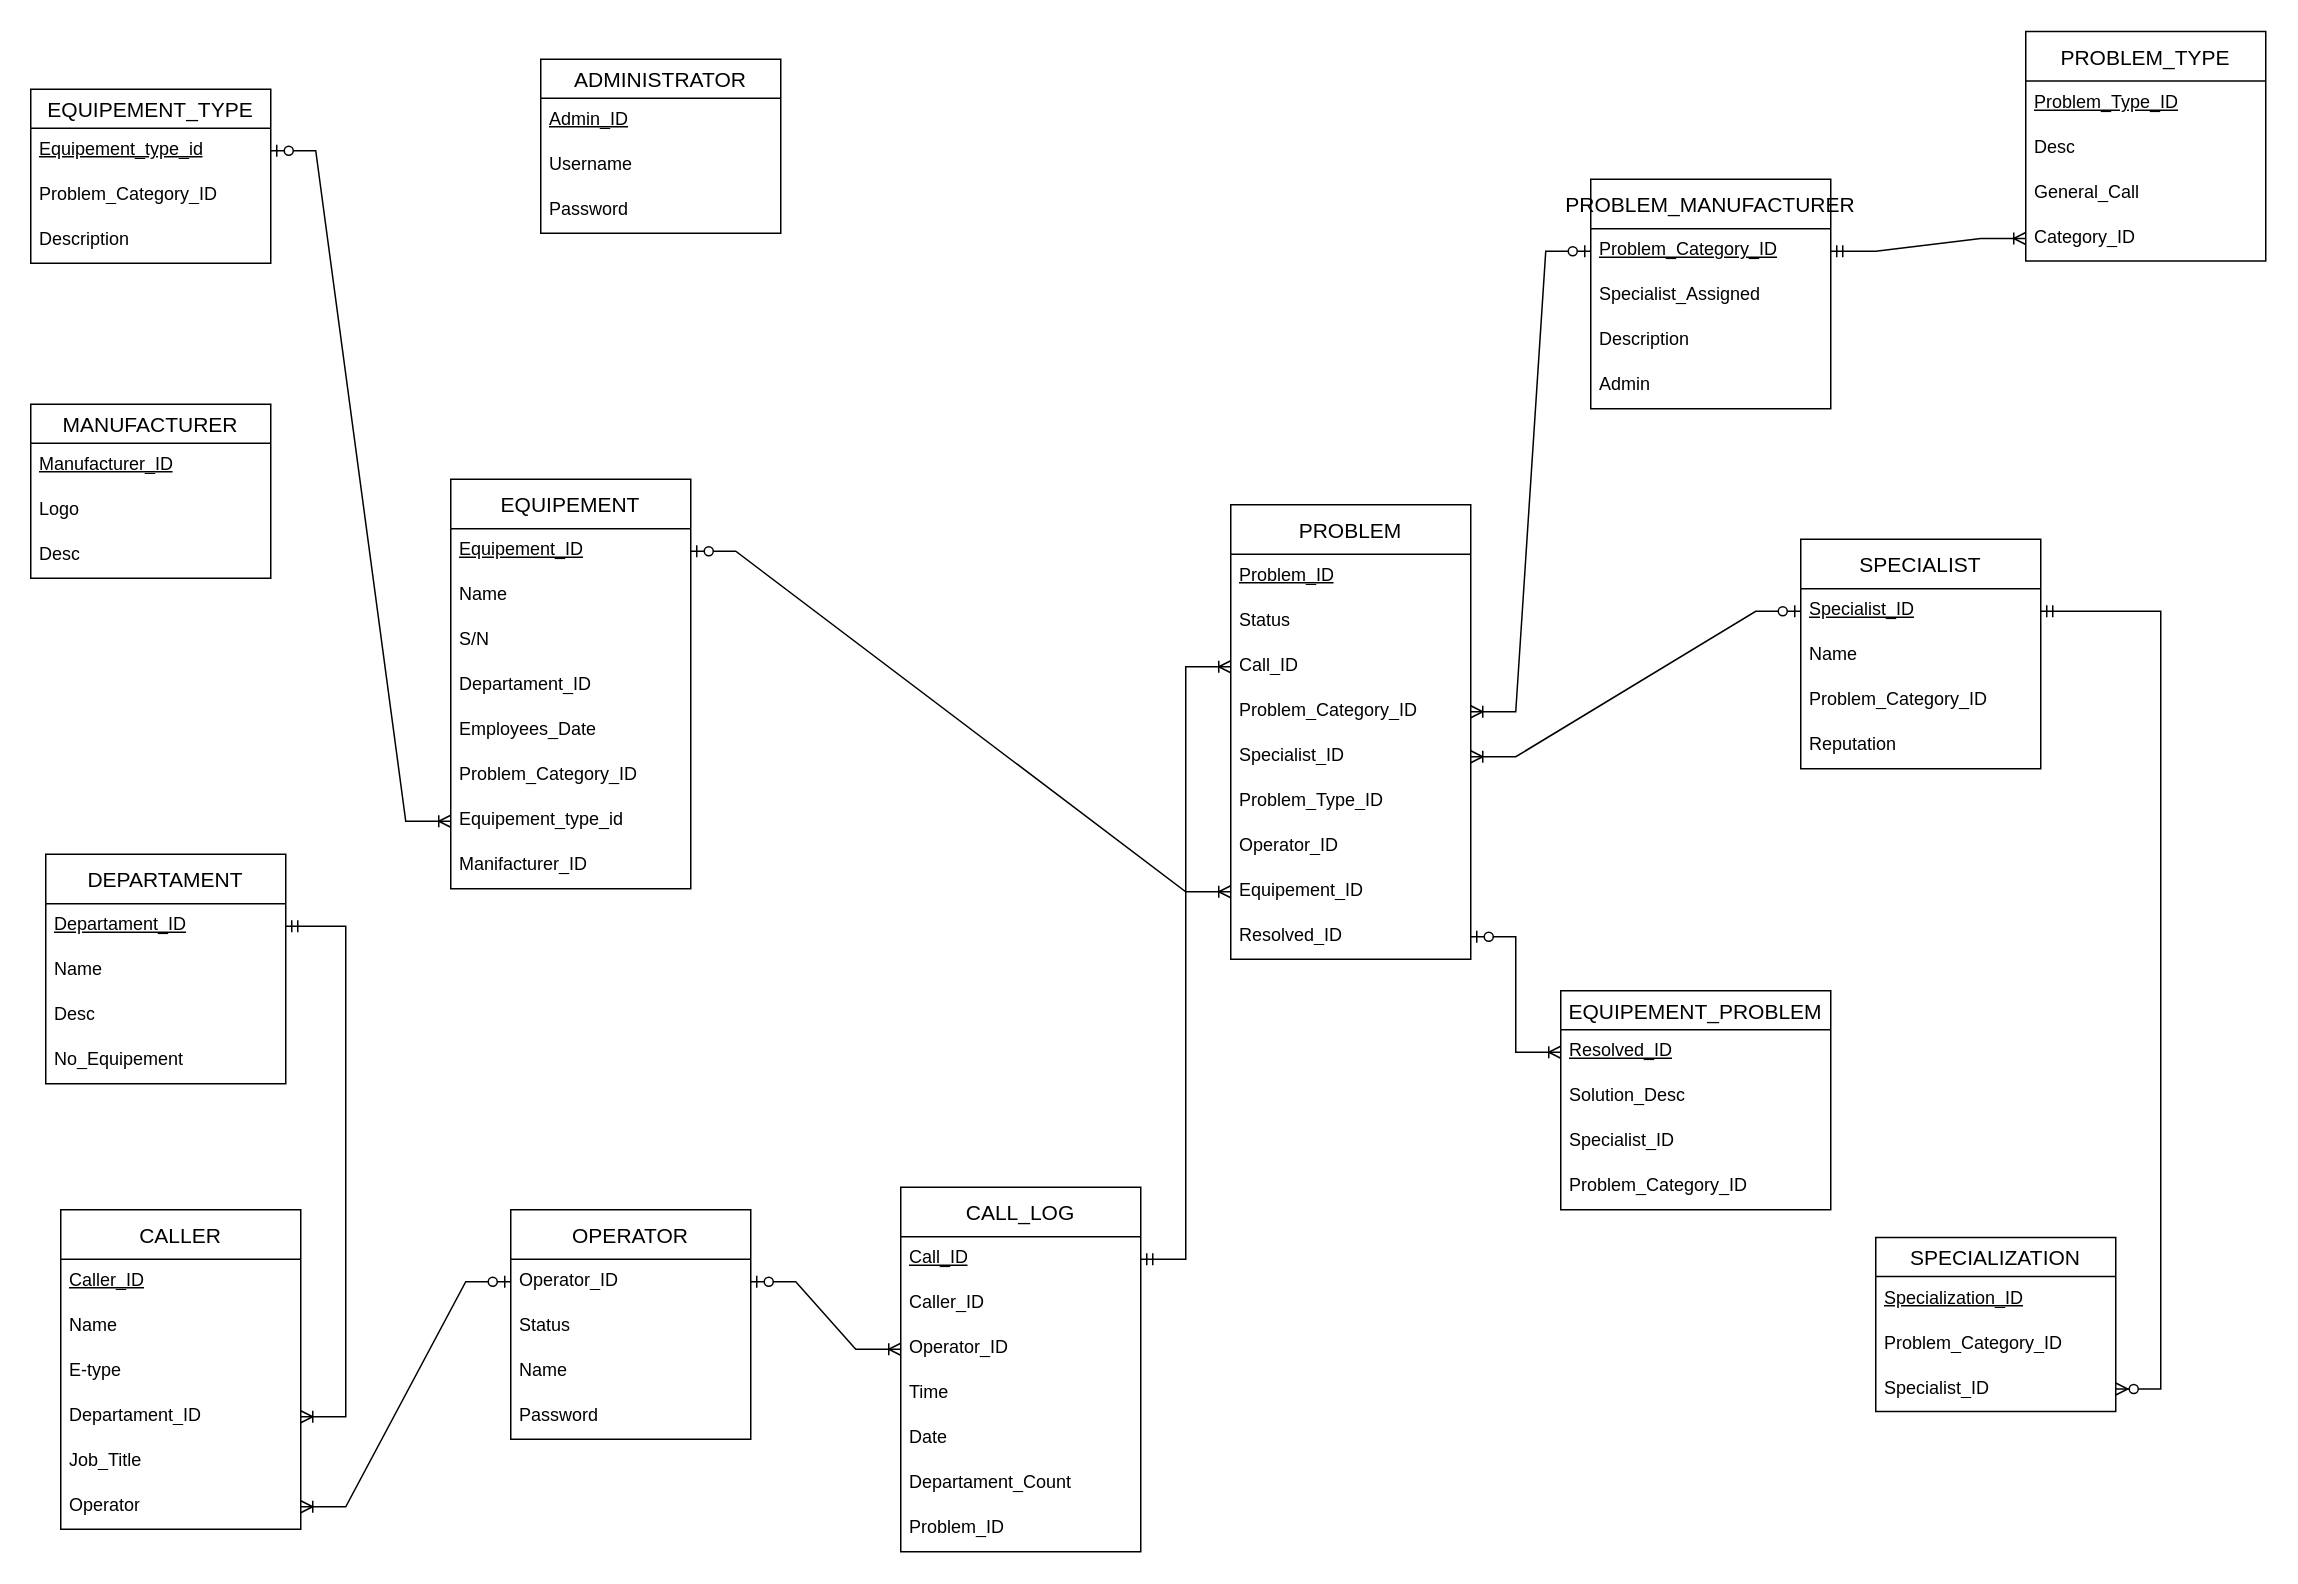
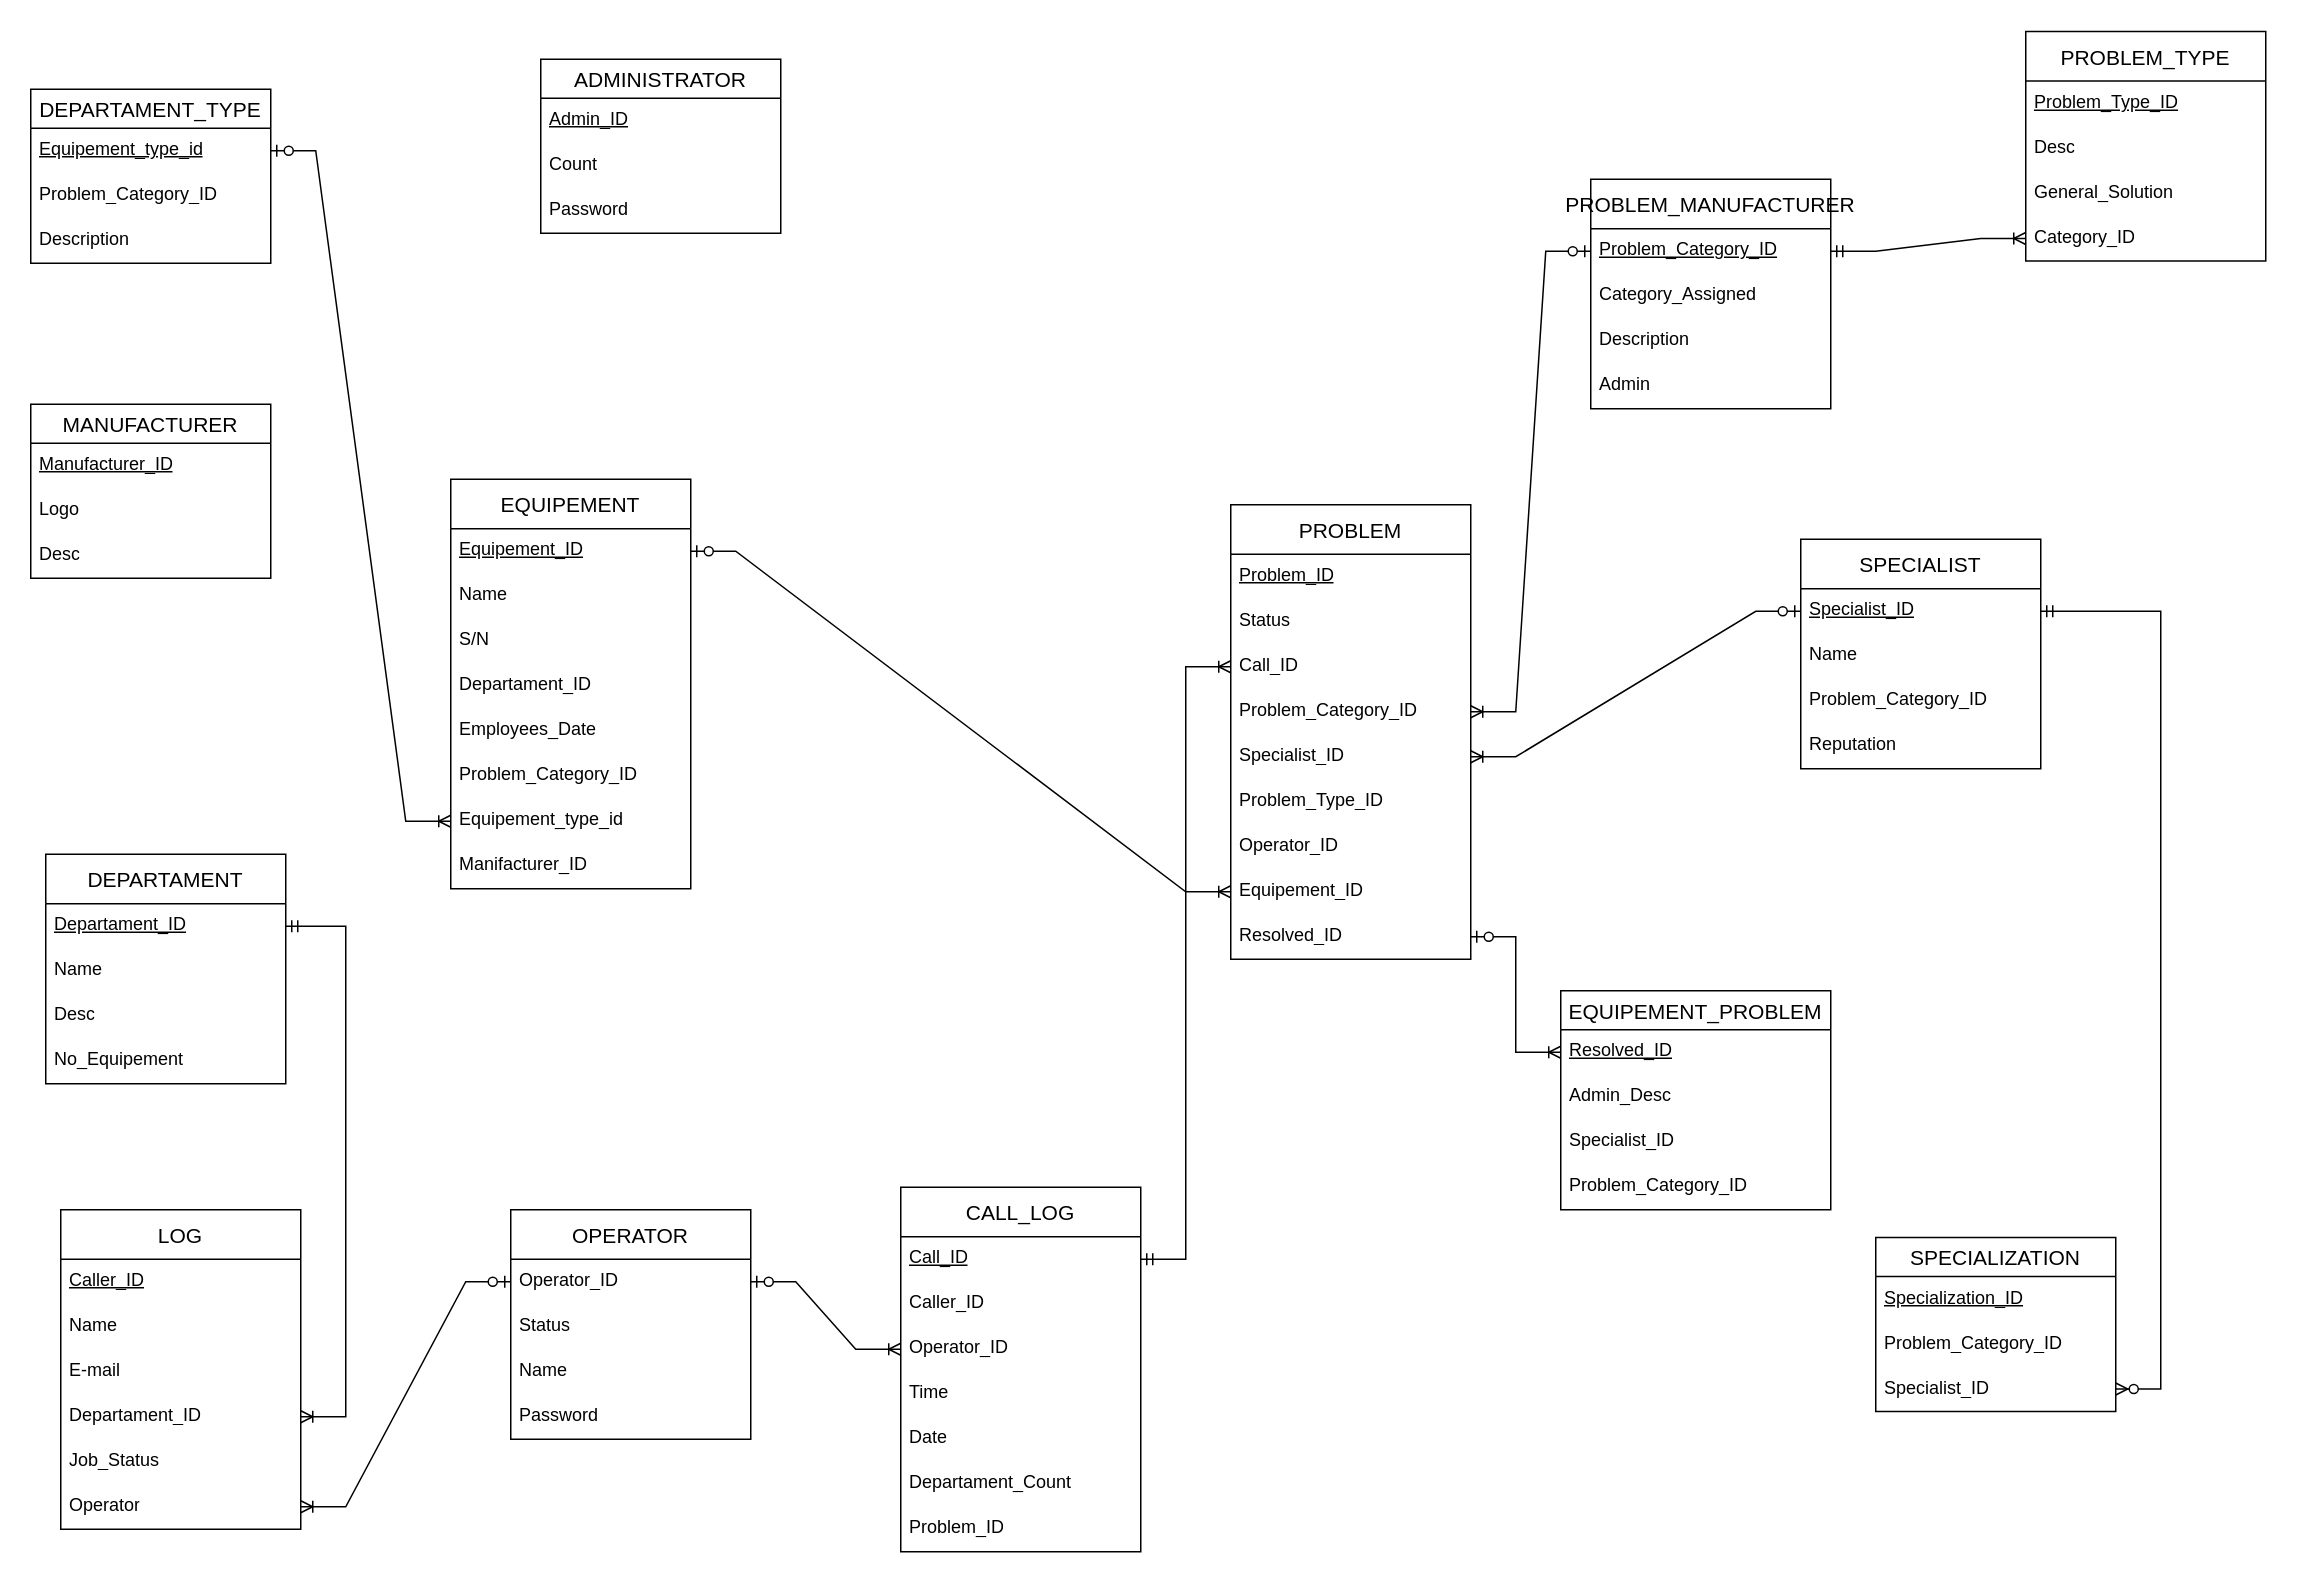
(150, 110) -> (150, 110)
(590, 165) -> (575, 165)
(2088, 193) -> (2108, 193)
(1686, 295) -> (1683, 295)
(1631, 1096) -> (1618, 1096)
(180, 1236) -> (180, 1236)
(100, 1371) -> (95, 1371)
(110, 1461) -> (120, 1461)
